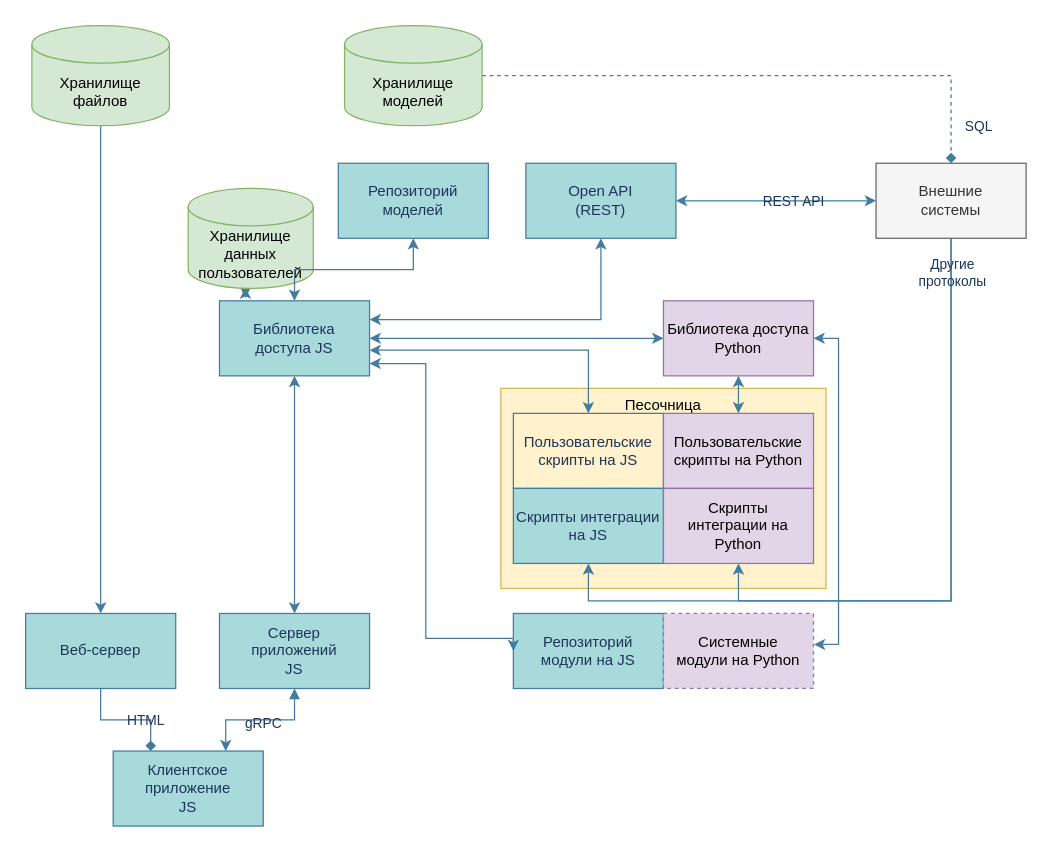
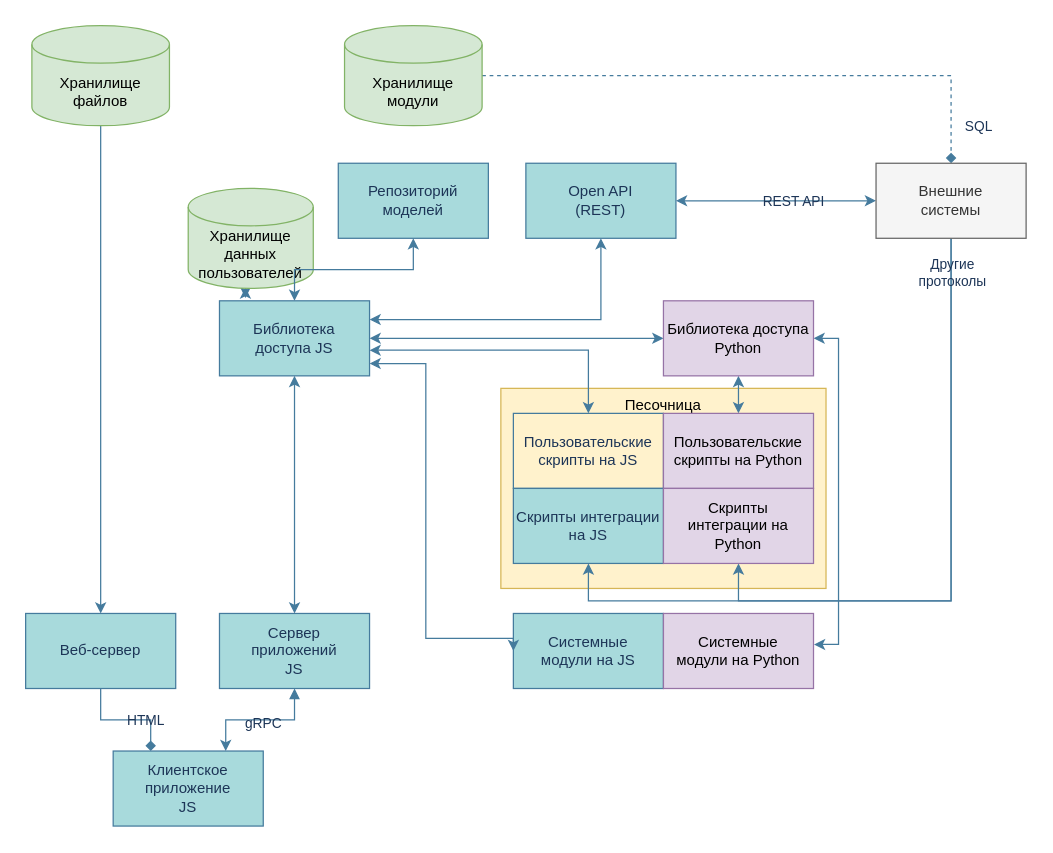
(413, 92) -> (413, 92)
(588, 651) -> (588, 651)
(738, 651) -> (738, 651)
